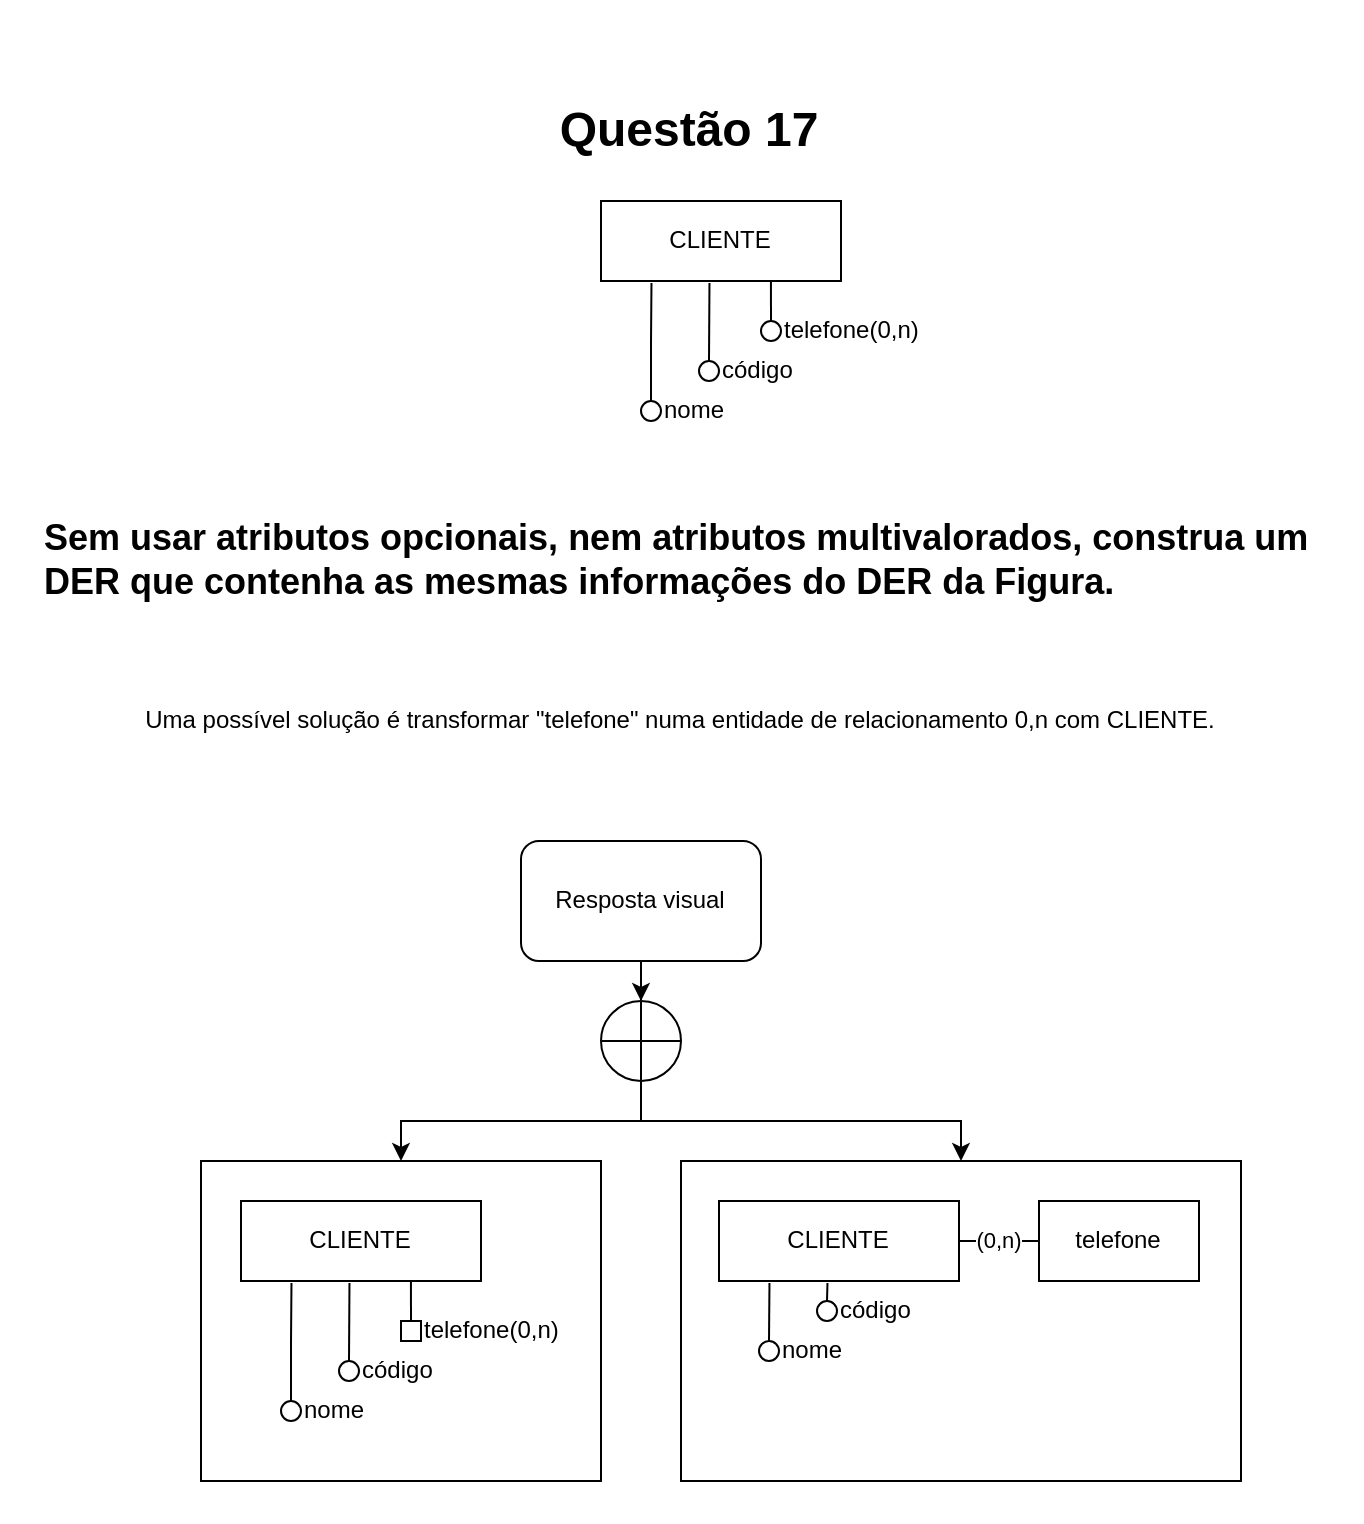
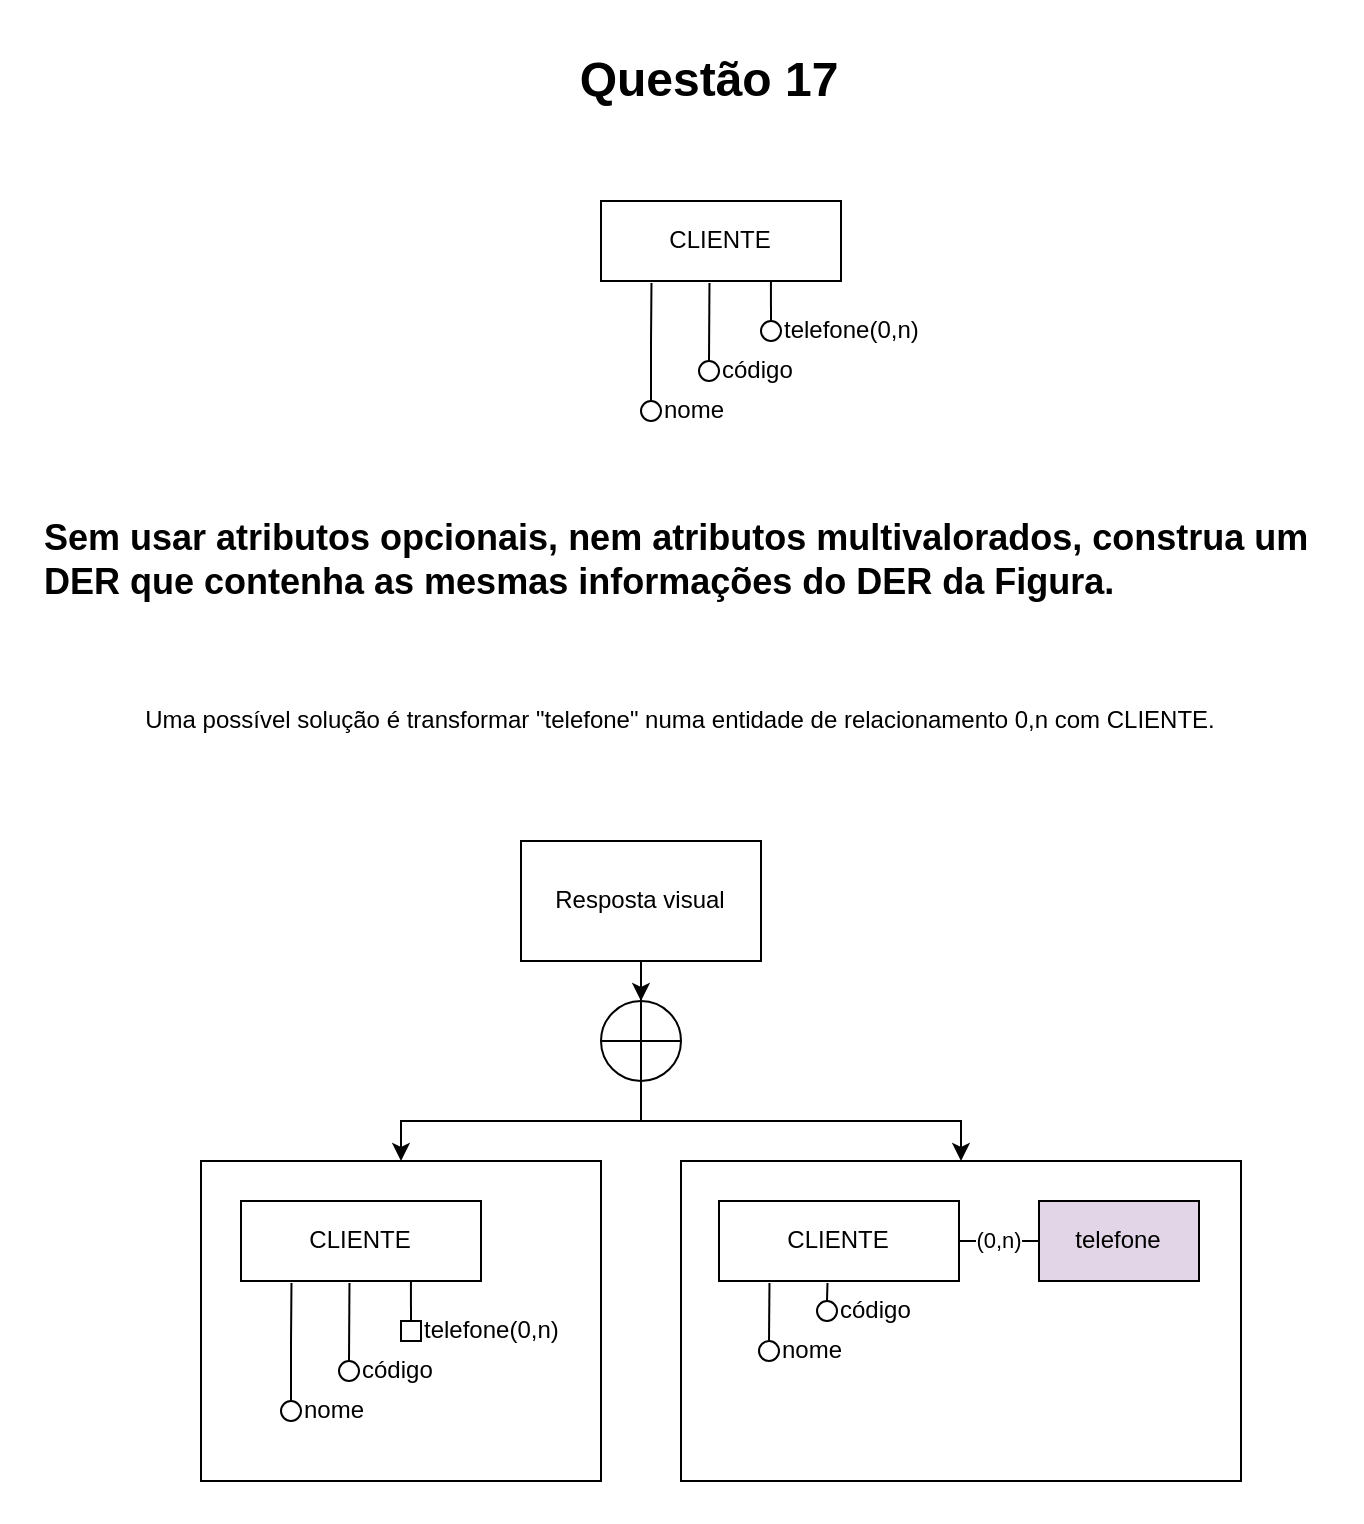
(689, 131) -> (709, 81)
(641, 901) -> (641, 901)
(1119, 1241) -> (1119, 1241)
